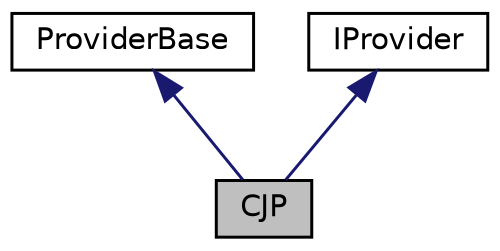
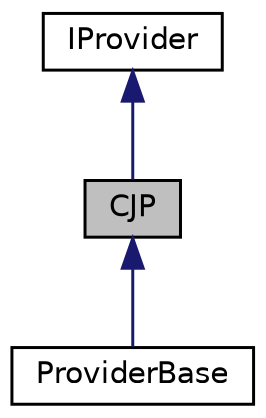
(208, 137) -> (133, 308)
